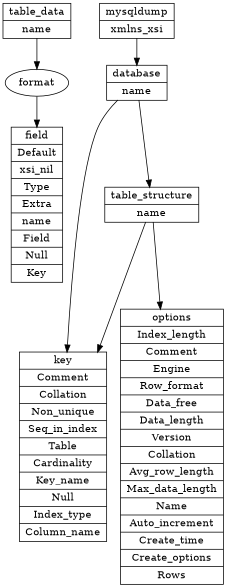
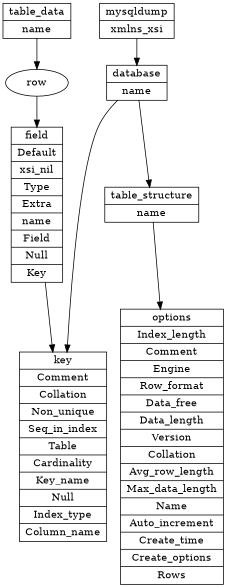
(37, 83) -> (37, 83)
(123, 284) -> (49, 313)
